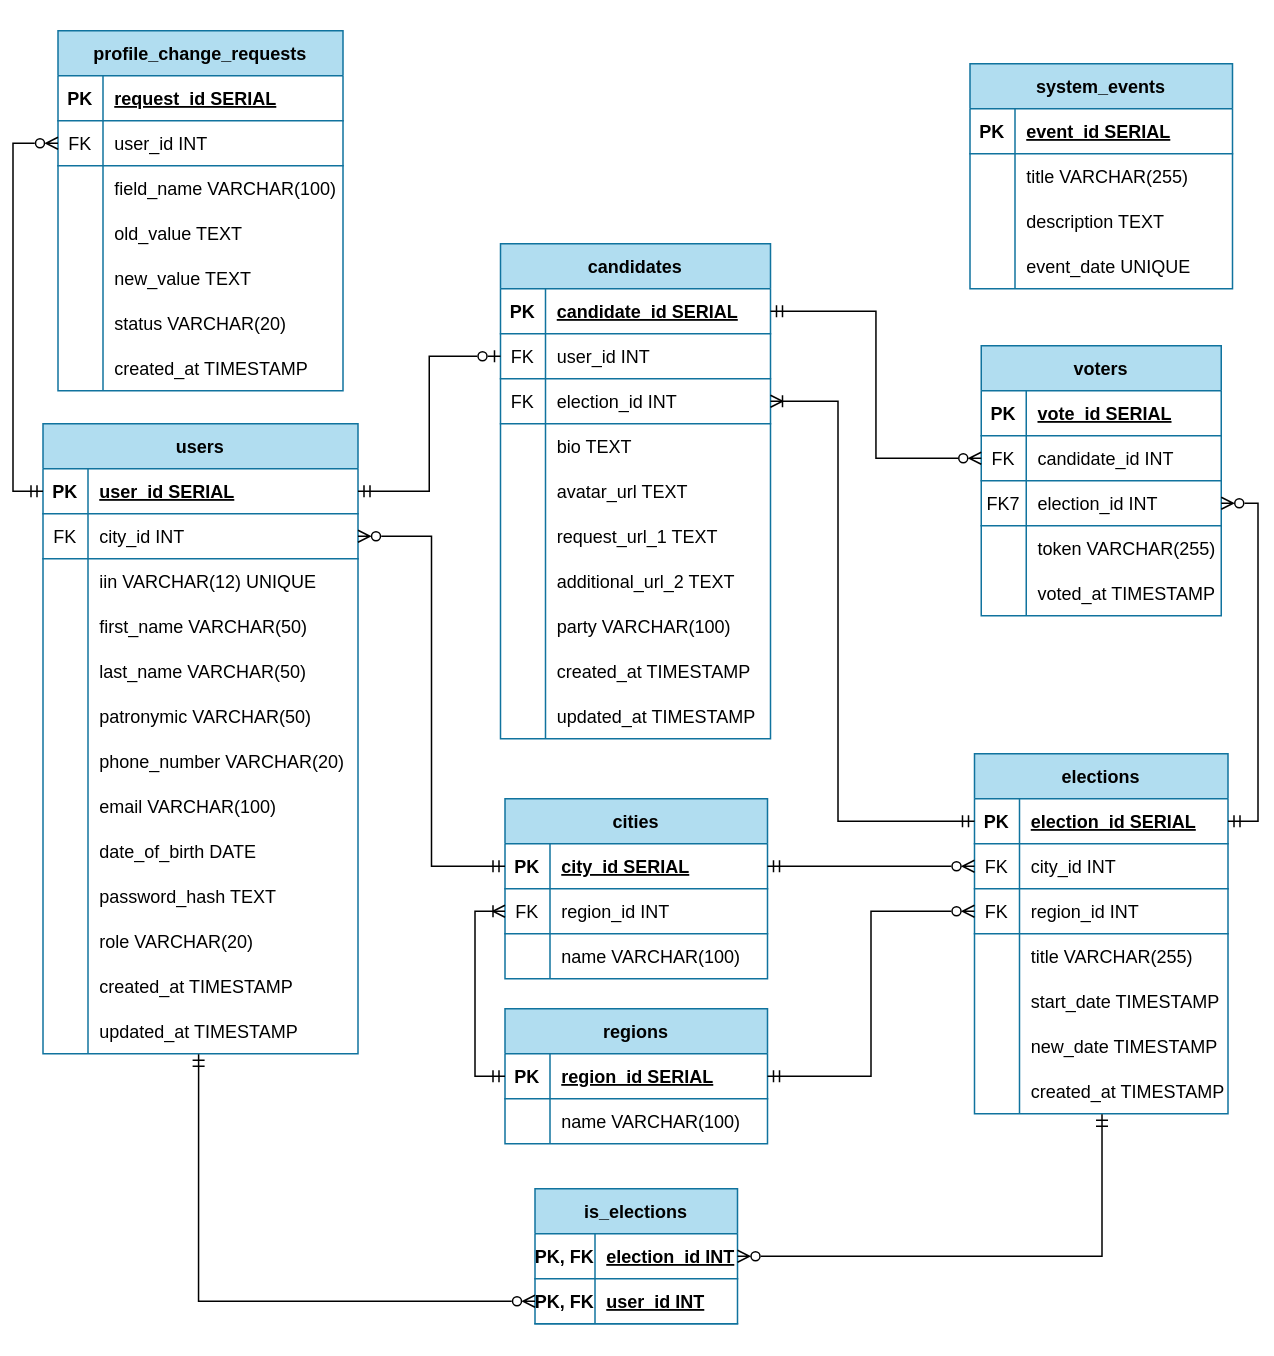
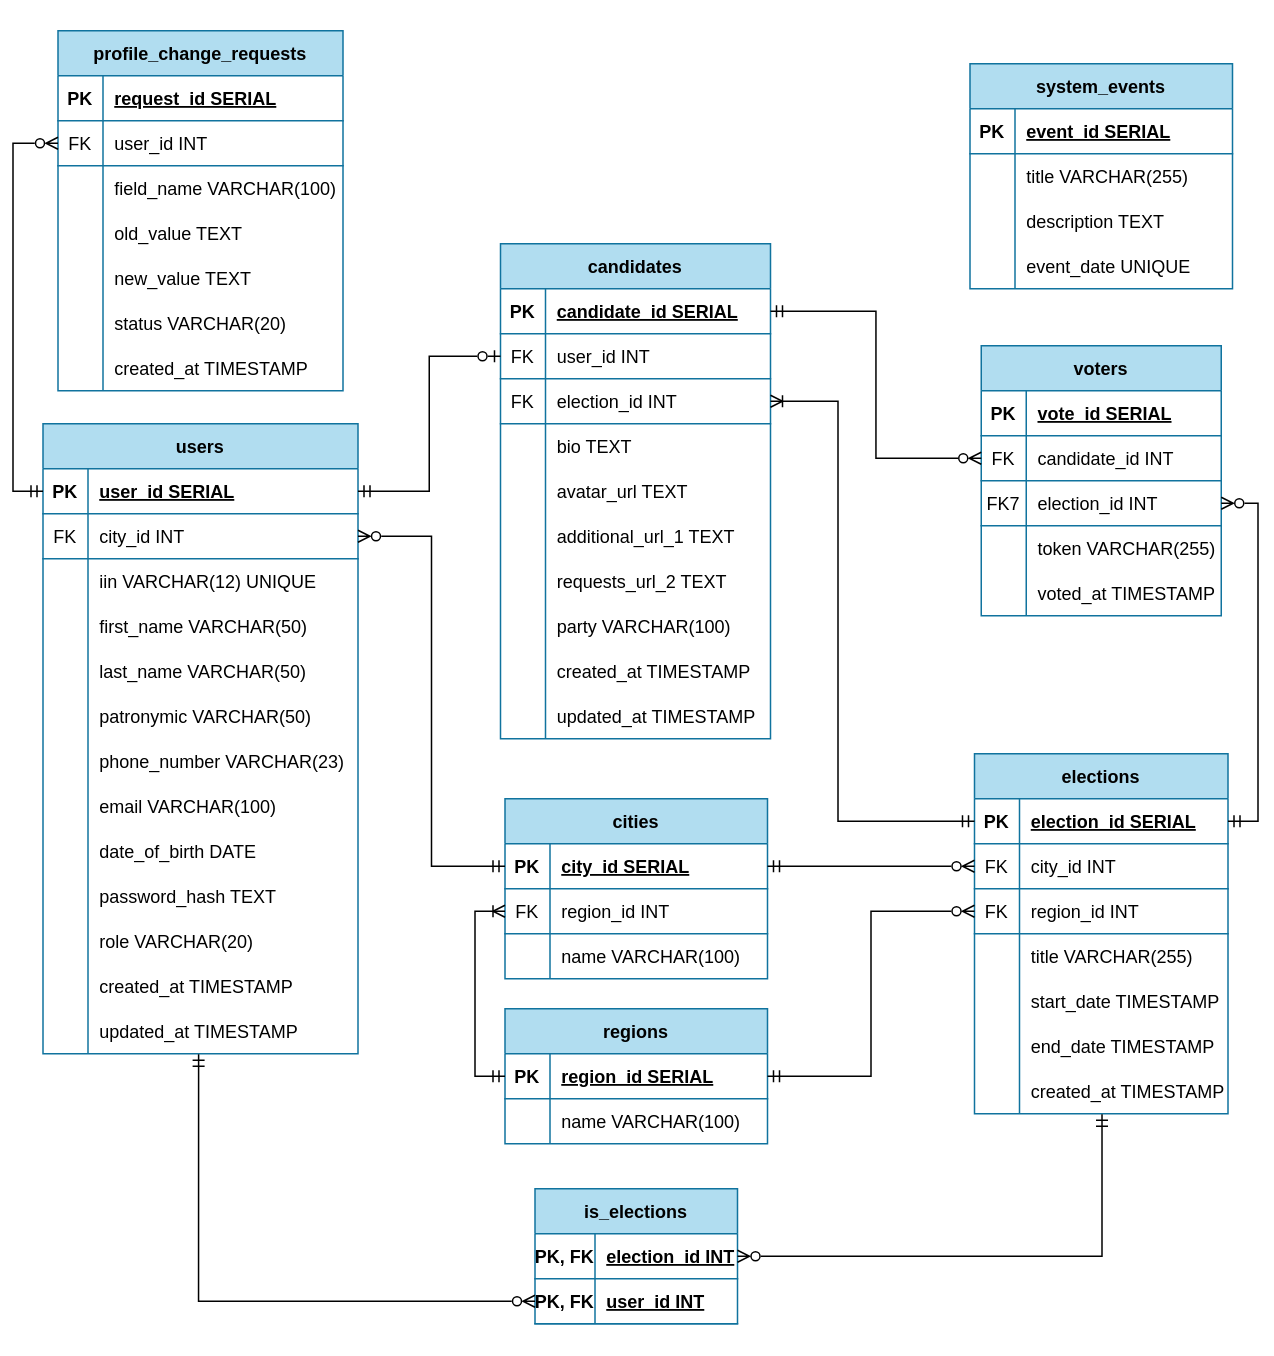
(643, 537) -> (651, 537)
(651, 582) -> (648, 582)
(218, 762) -> (218, 762)
(1119, 1047) -> (1119, 1047)
